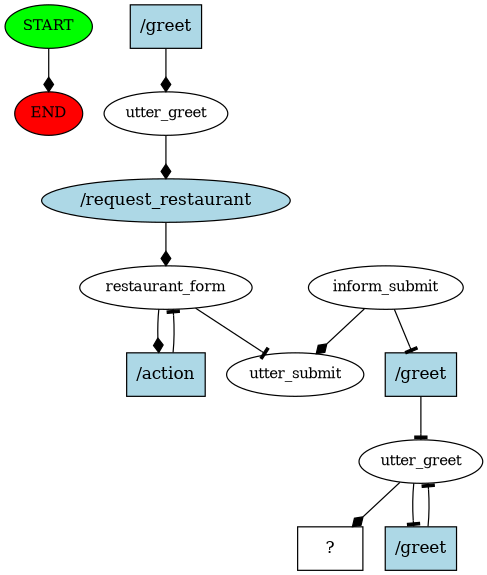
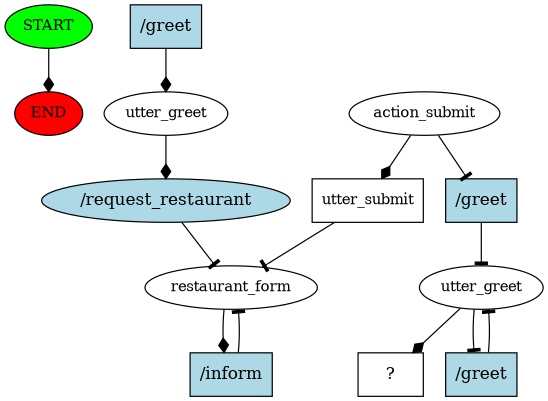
(166, 237) -> (197, 242)
(386, 288) -> (425, 114)
(229, 330) -> (301, 243)
(166, 375) -> (231, 375)
(295, 375) -> (368, 201)
